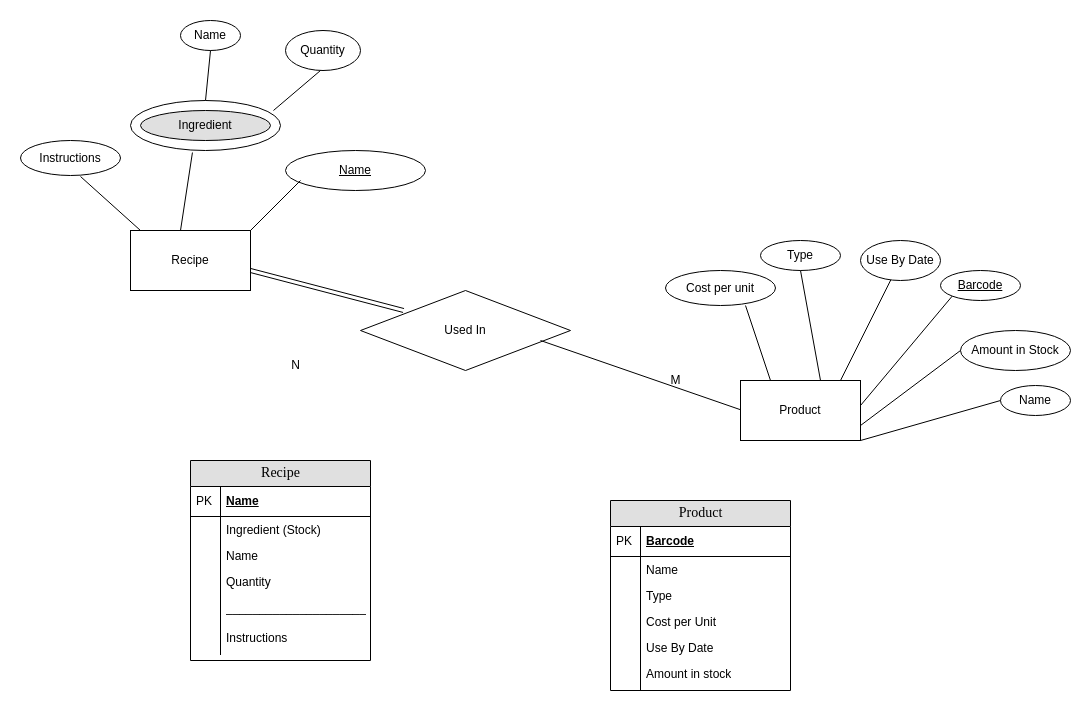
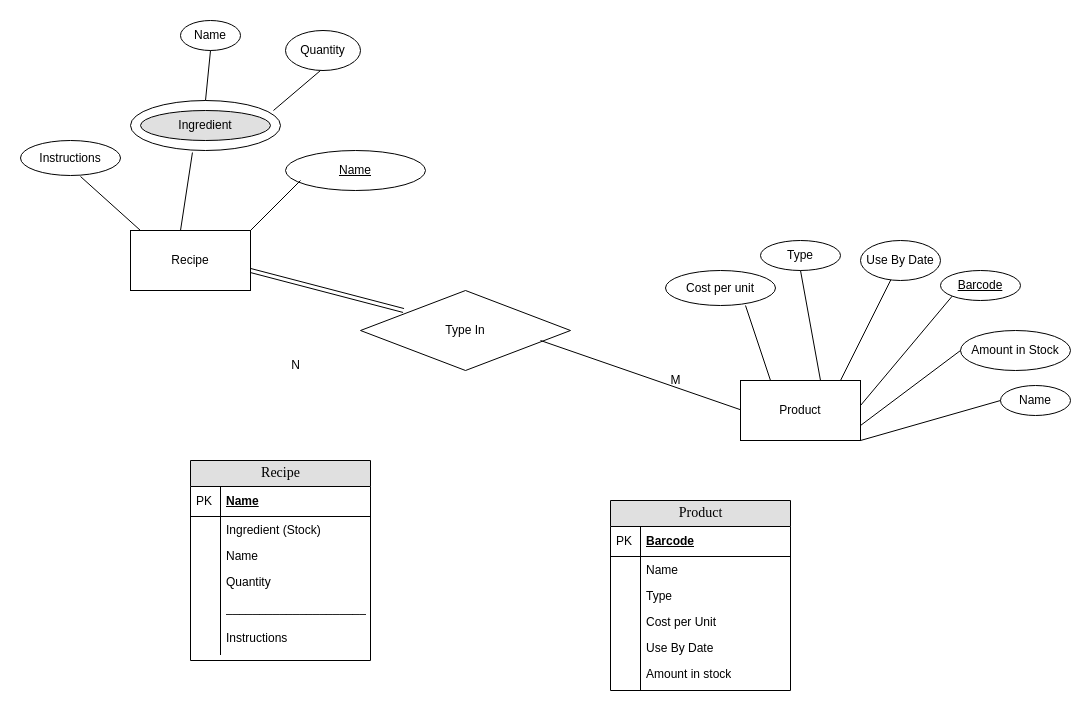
(466, 331) -> (466, 331)
